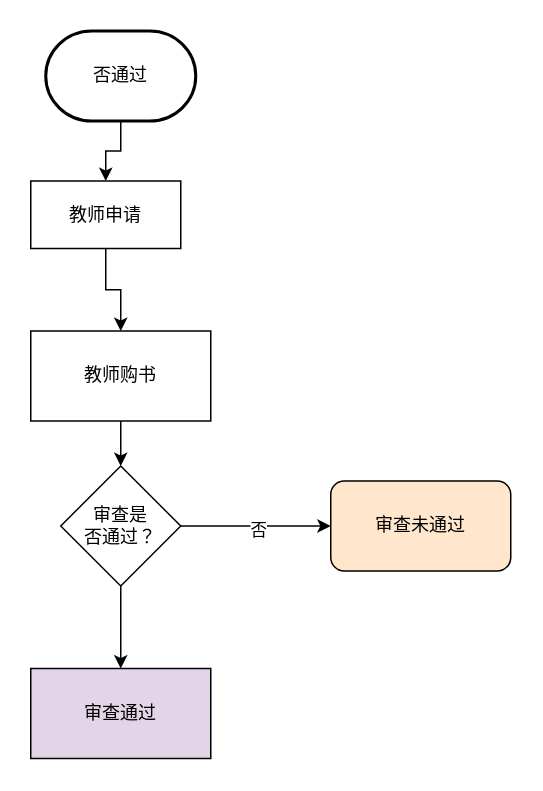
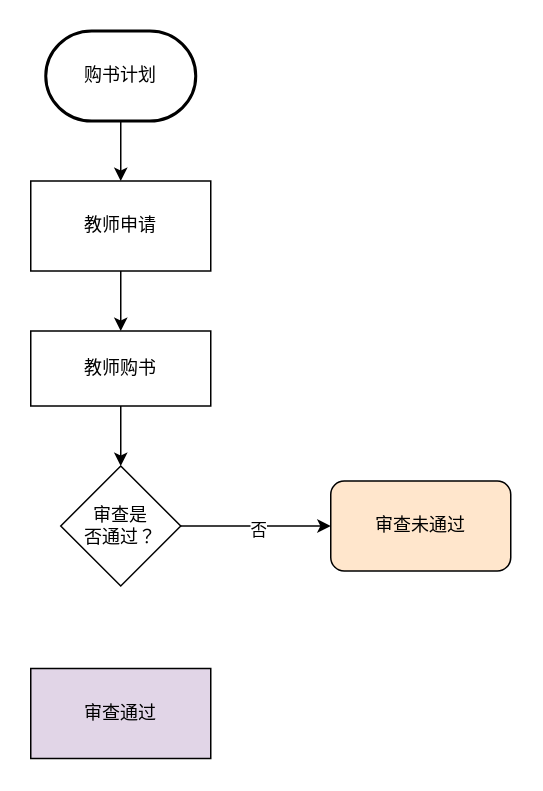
(121, 76) -> (121, 76)
(106, 215) -> (121, 226)
(121, 376) -> (121, 368)
(121, 622) -> none
